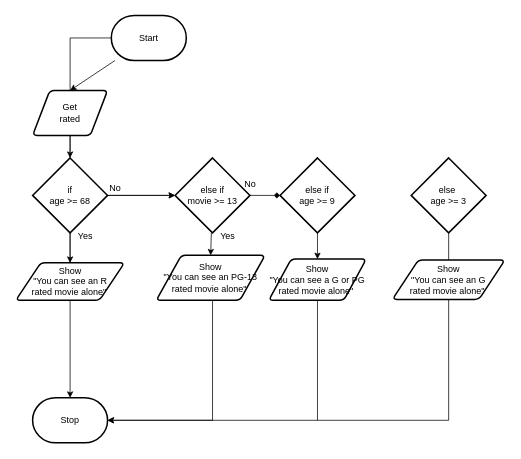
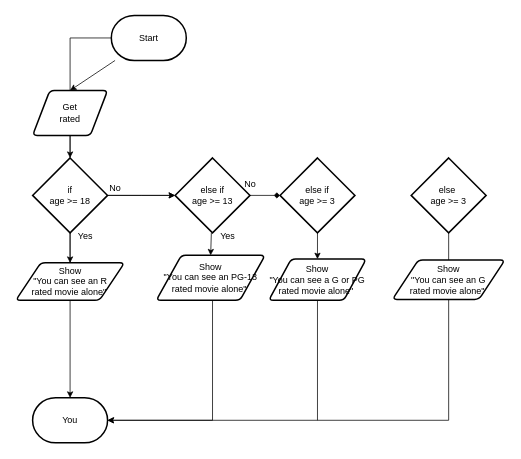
(70, 195) -> (70, 195)
(213, 195) -> (213, 195)
(318, 195) -> (318, 195)
(70, 420) -> (70, 420)
